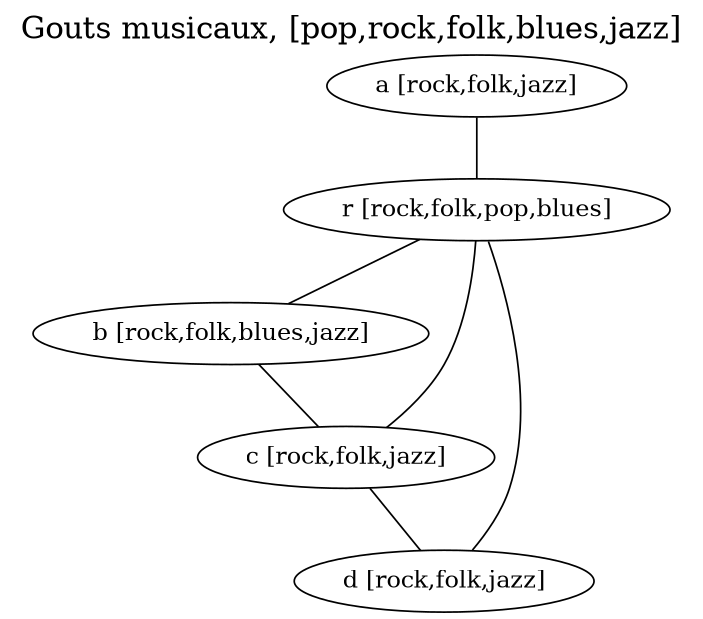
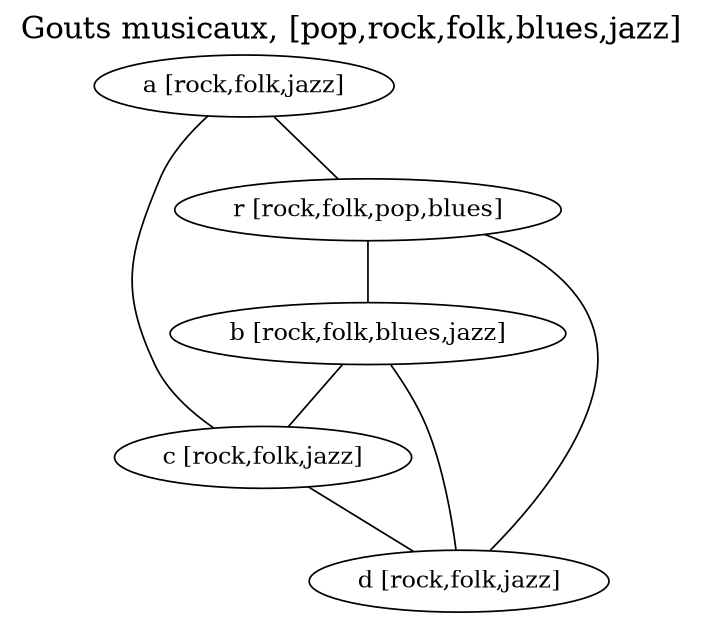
(453, 345) -> (132, 275)
none -> (436, 453)
